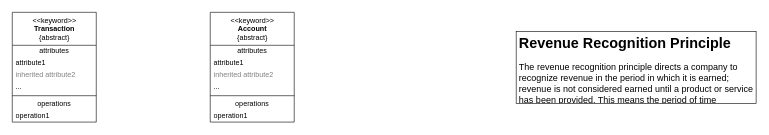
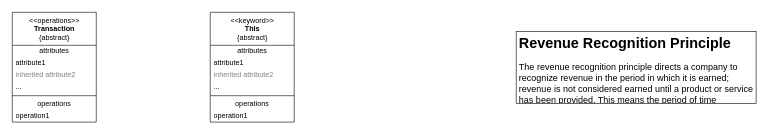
(55, 29) -> (55, 29)
(253, 29) -> (253, 29)
